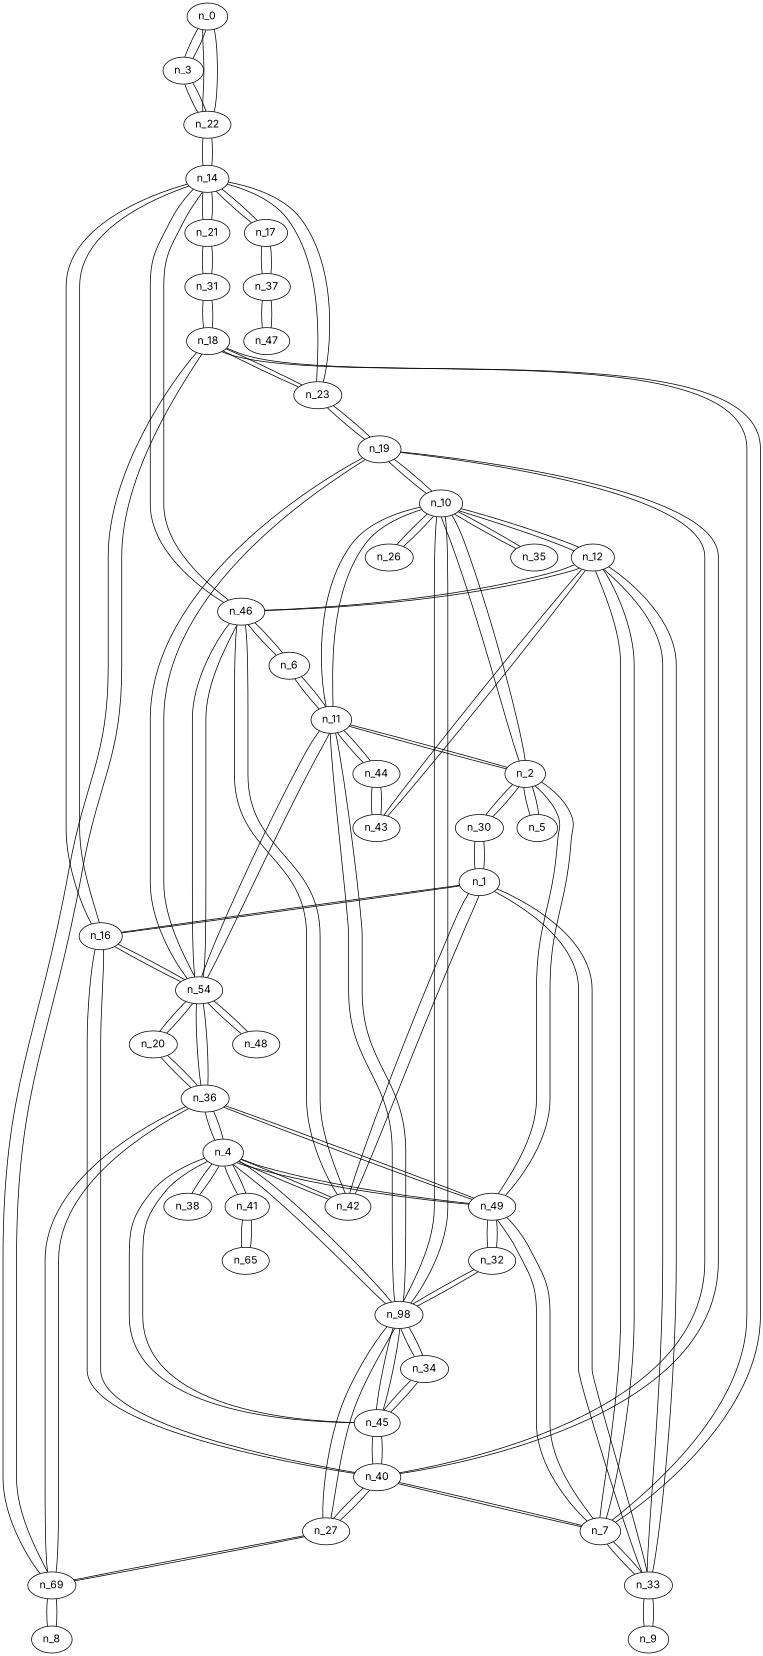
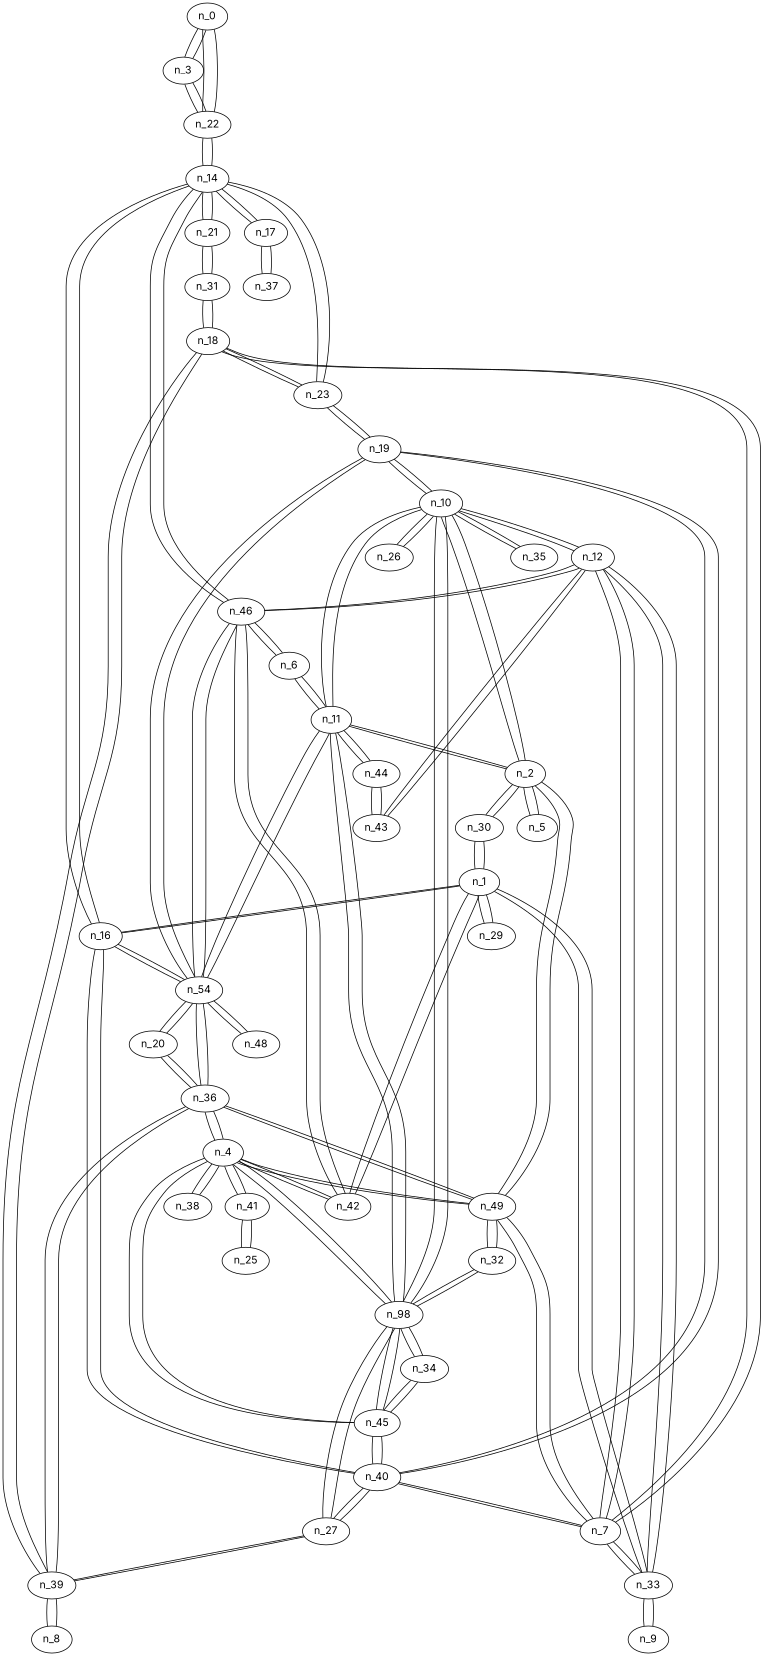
(267, 341) -> none
none -> (491, 936)
(246, 1261) -> (246, 1261)
(52, 1585) -> (52, 1585)
